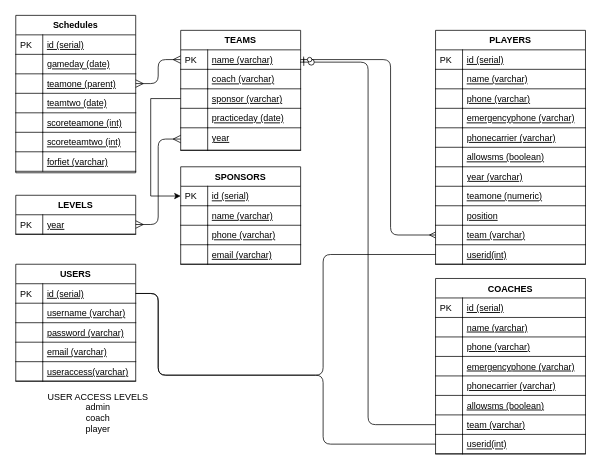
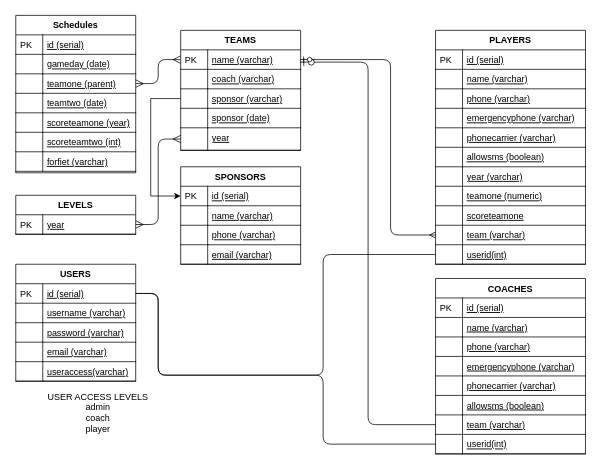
(255, 119) -> (246, 119)
(90, 123) -> (93, 123)
(484, 216) -> (497, 216)
